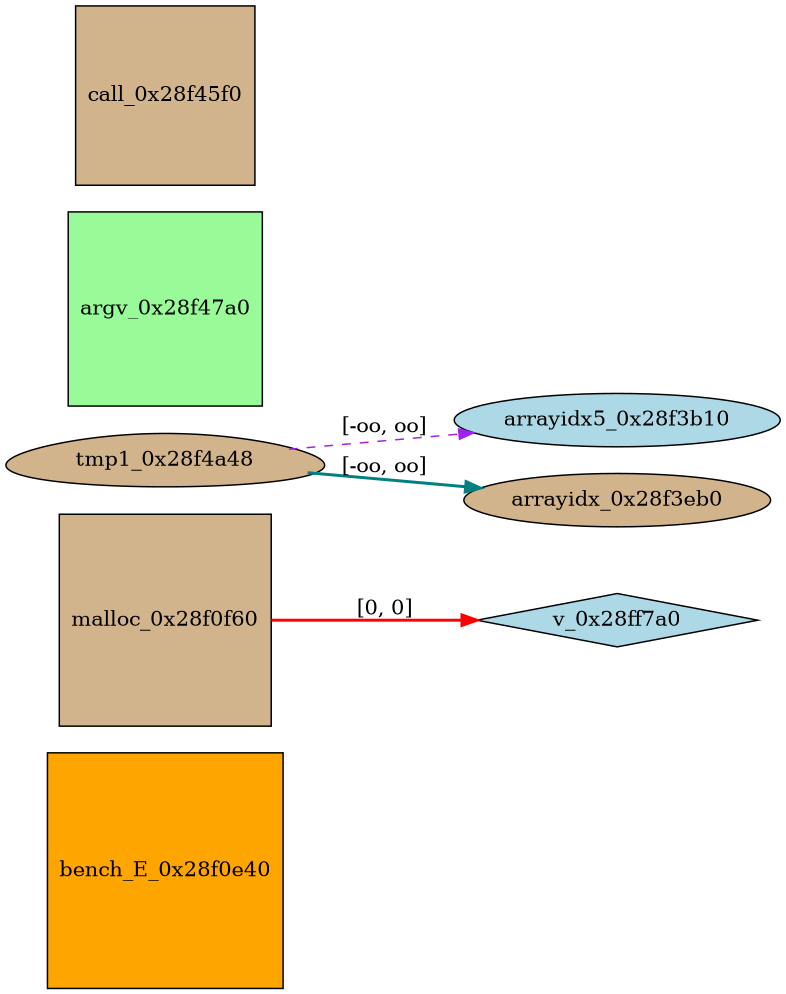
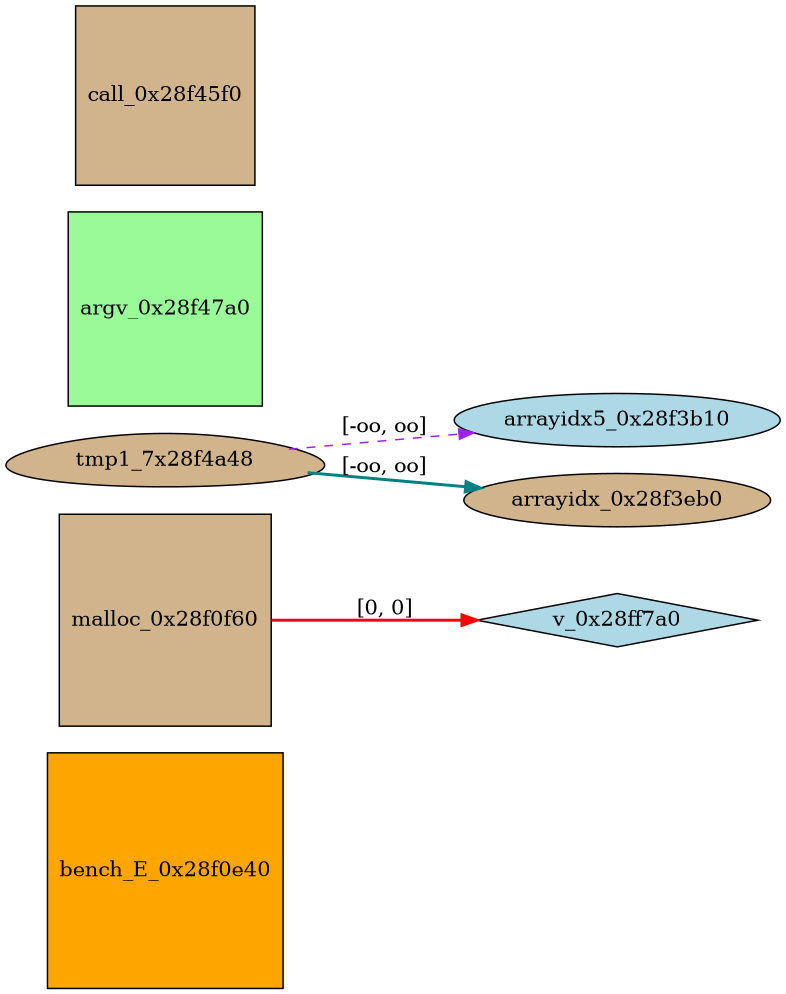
(165, 460) -> (165, 460)
